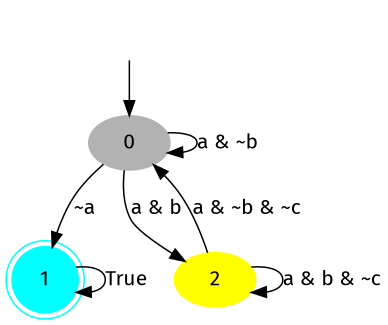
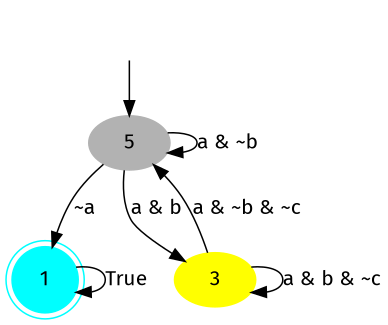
(129, 143) -> (129, 143)
(215, 280) -> (215, 280)
